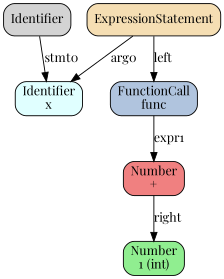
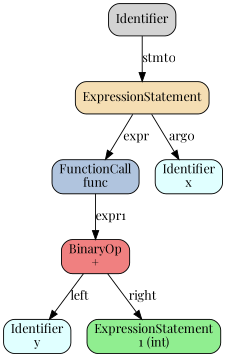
(42, 54) -> (142, 54)
(163, 59) -> (136, 137)
(154, 179) -> (96, 257)
(154, 258) -> (154, 336)
none -> (37, 336)
